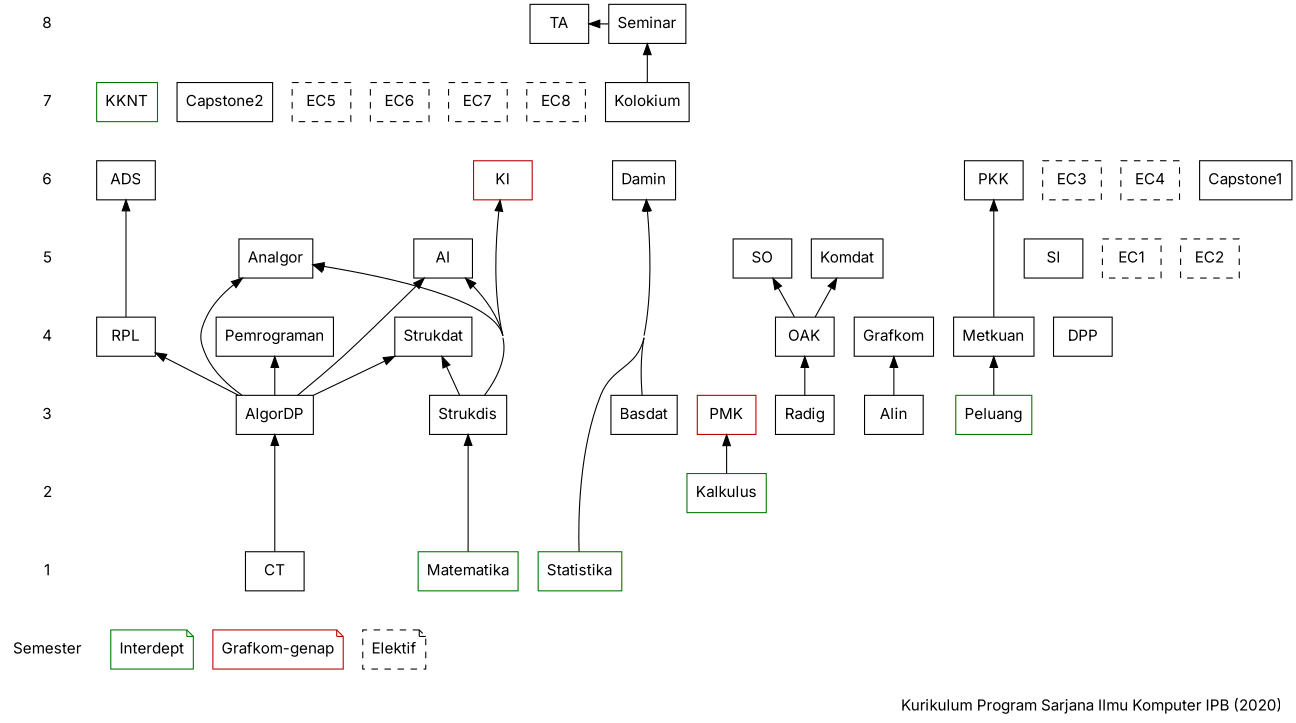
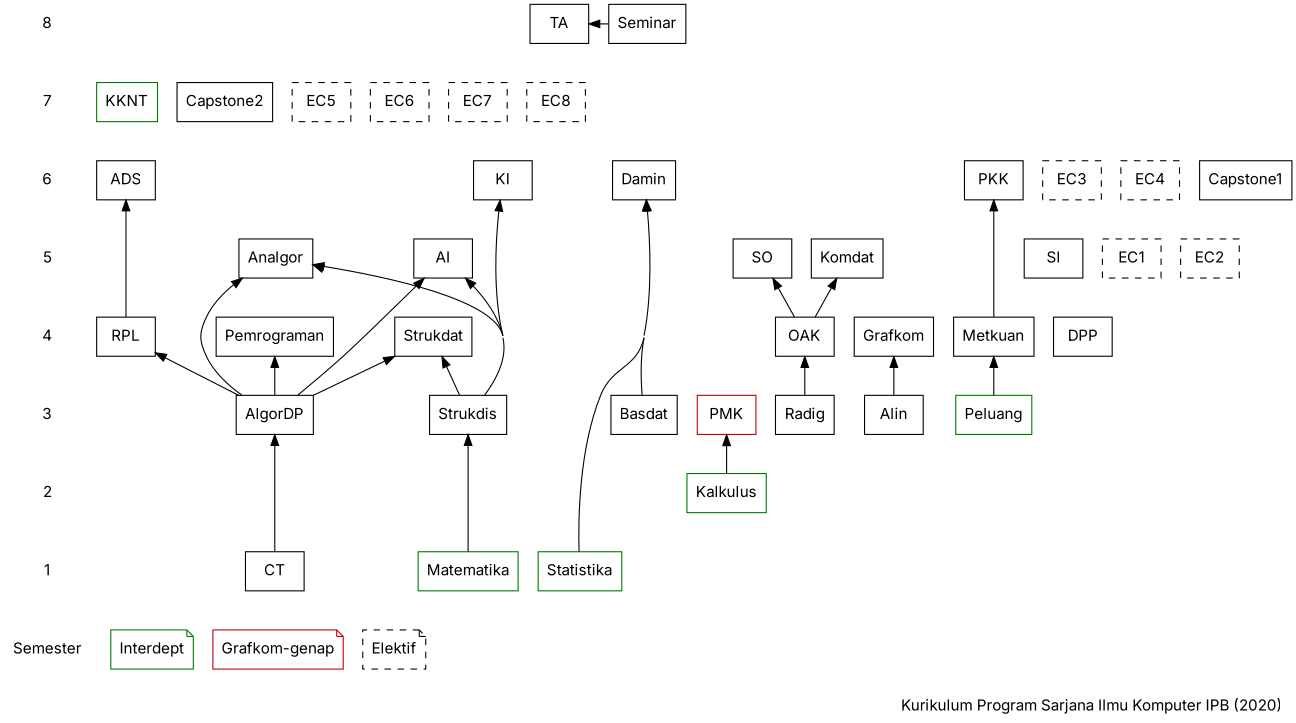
(647, 102) -> none
(503, 180) -> (503, 180)
